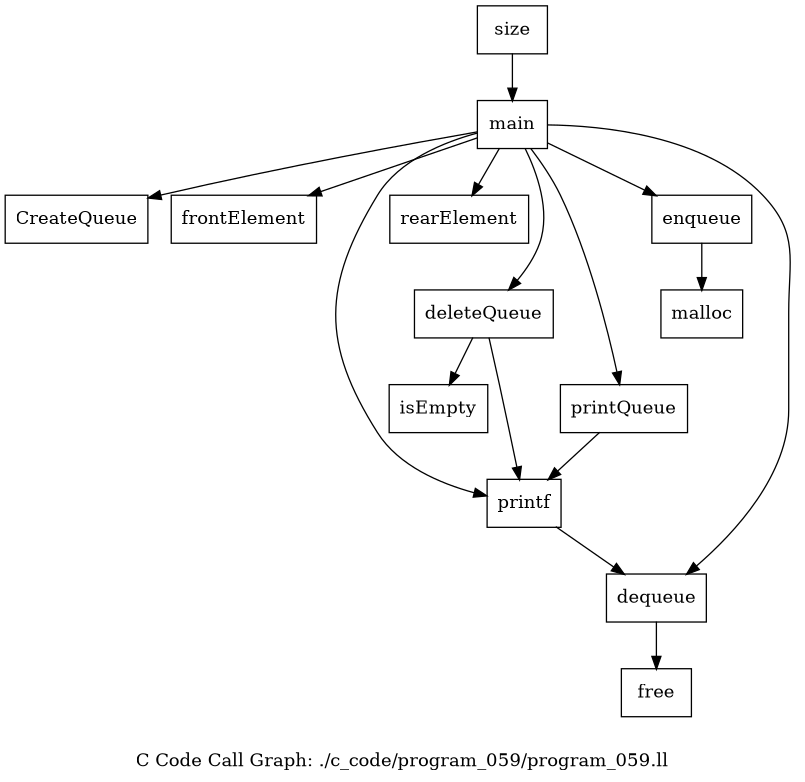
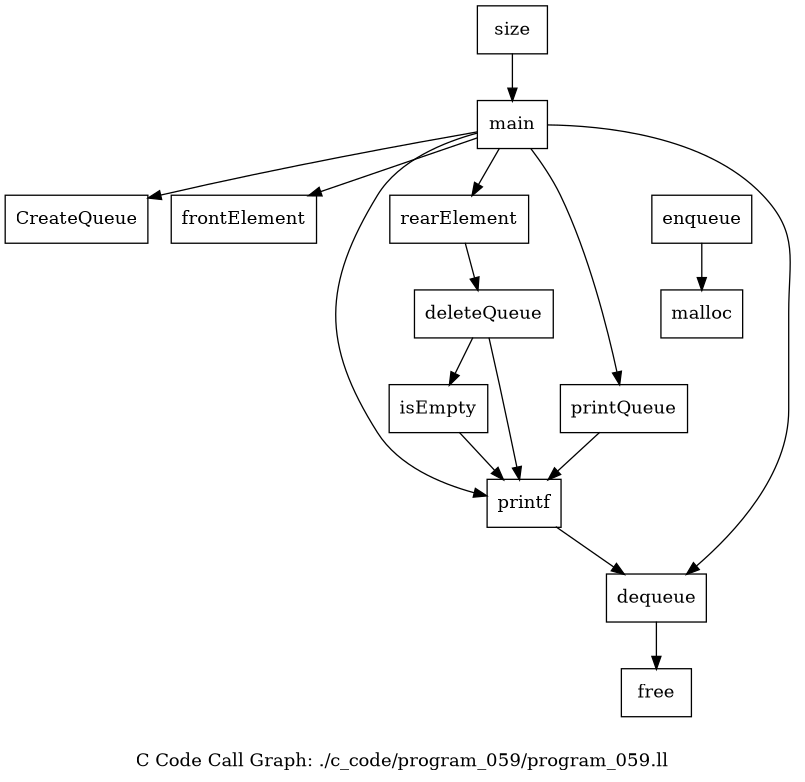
(596, 167) -> none
(544, 216) -> (470, 260)
none -> (477, 451)
